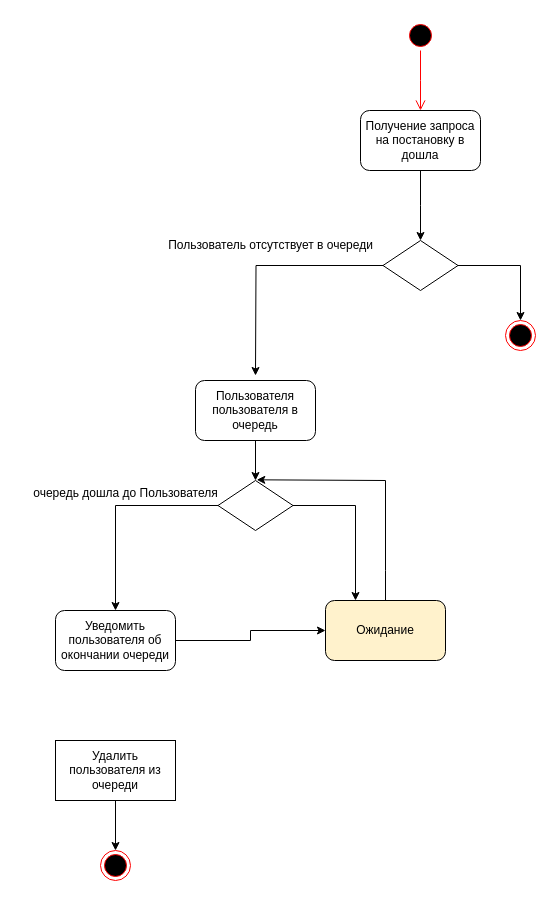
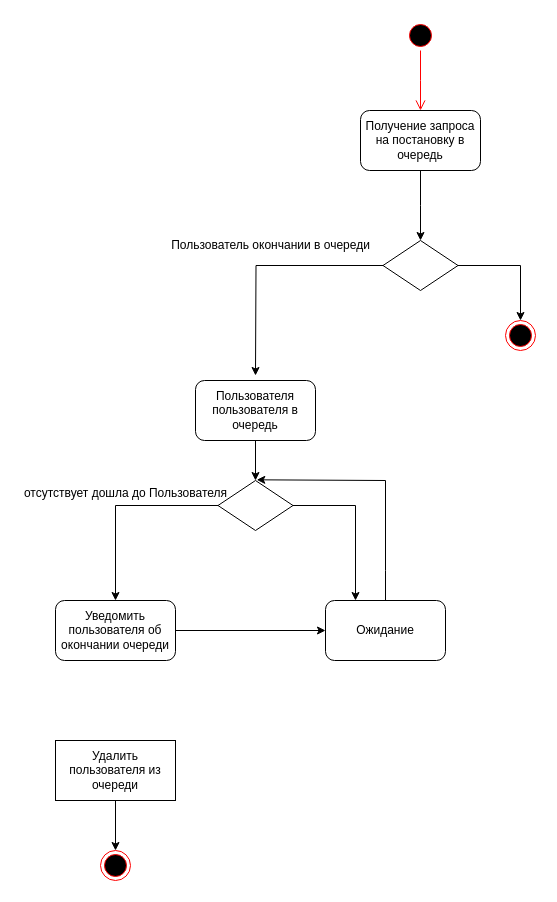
(421, 141) -> (421, 141)
(271, 246) -> (271, 246)
(146, 494) -> (146, 494)
(386, 631) -> (386, 631)
(116, 641) -> (116, 631)
